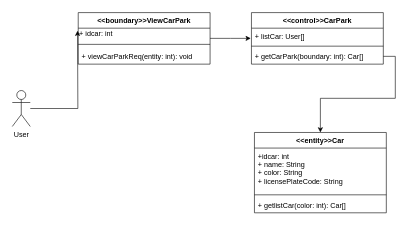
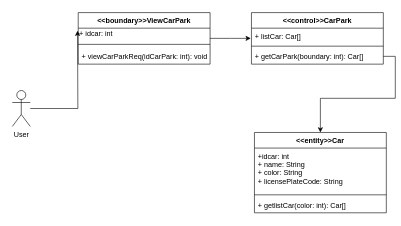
(285, 36) -> (283, 36)
(144, 56) -> (150, 56)
